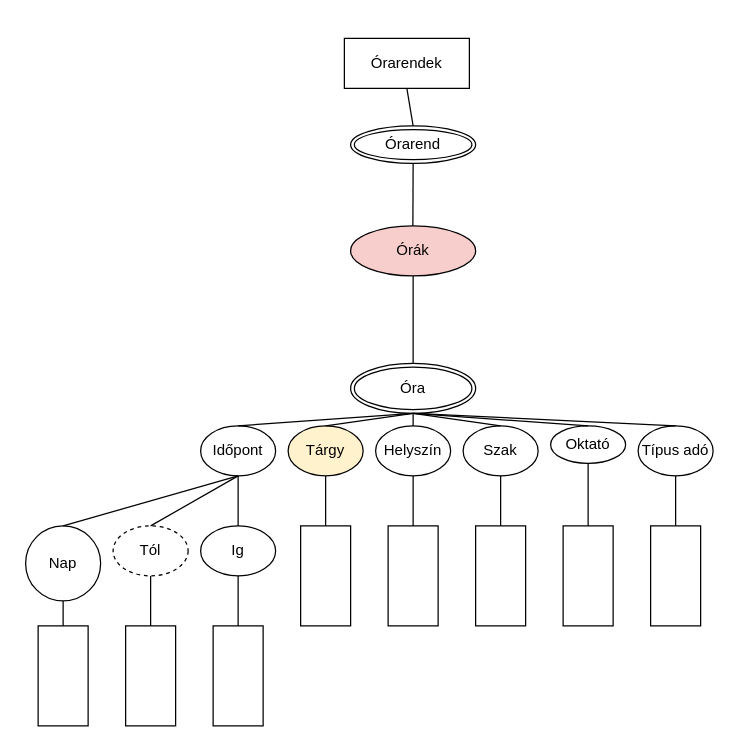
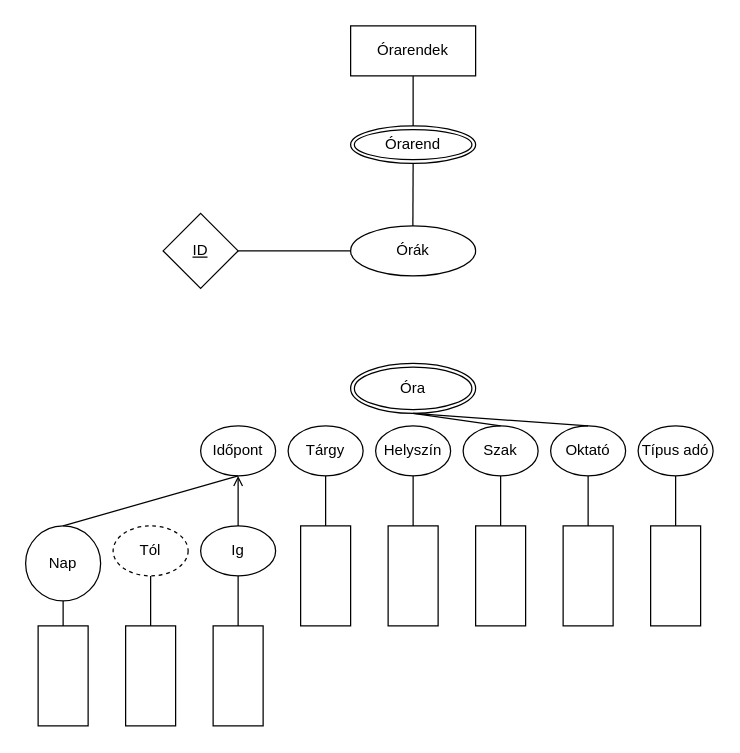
(407, 63) -> (413, 51)
none -> (201, 251)
none -> (294, 251)
(413, 251) -> (413, 251)
(413, 319) -> none
(312, 420) -> none
(366, 420) -> none
(413, 420) -> none
(572, 421) -> none
(588, 444) -> (588, 451)
(326, 451) -> (326, 451)
(238, 481) -> (238, 481)
(193, 502) -> none
